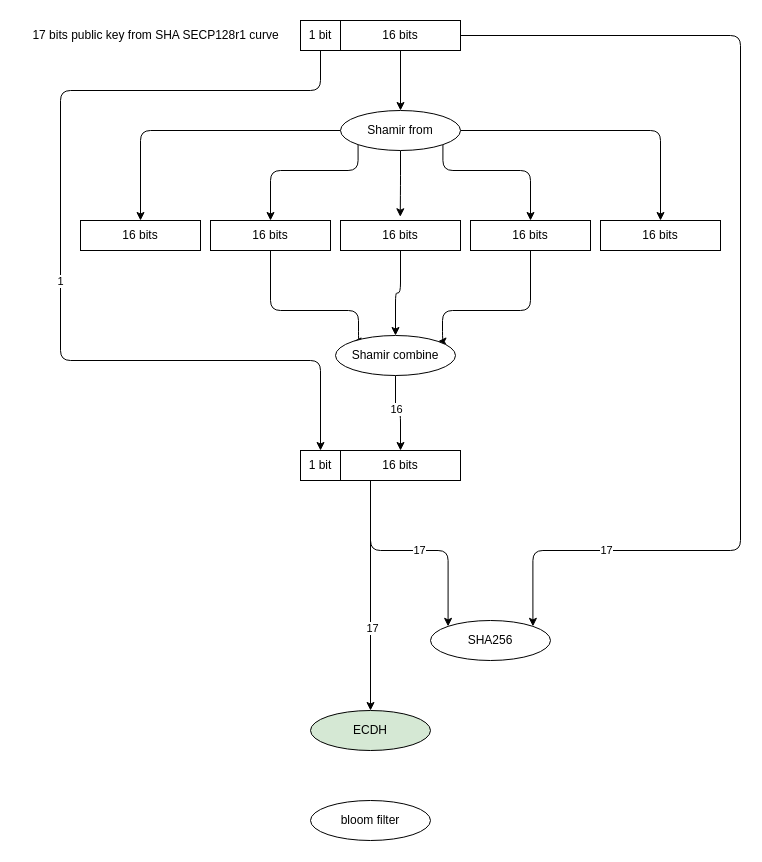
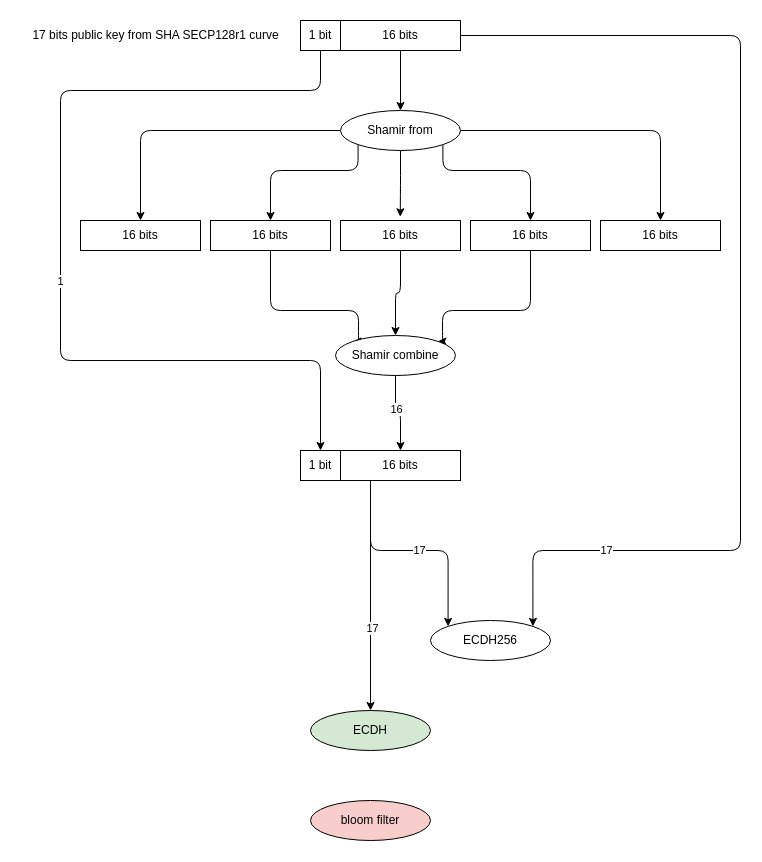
(491, 641) -> (491, 641)
(371, 821) -> (371, 821)
